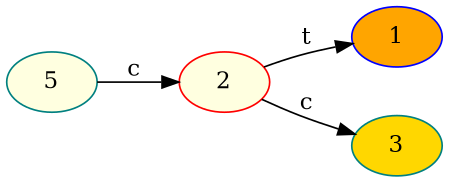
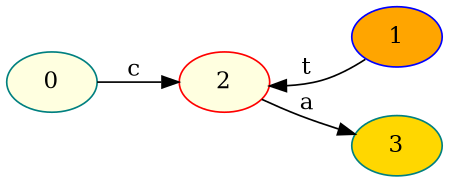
(299, 55) -> (328, 78)
(52, 82) -> (52, 82)
(311, 103) -> (311, 103)
